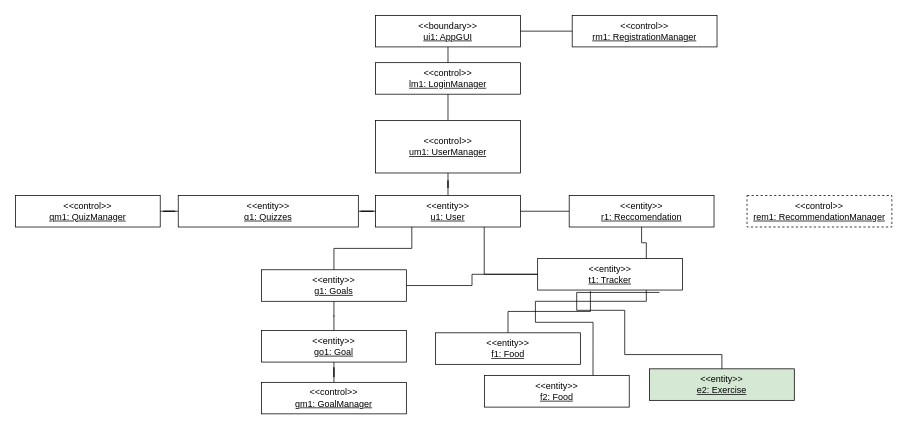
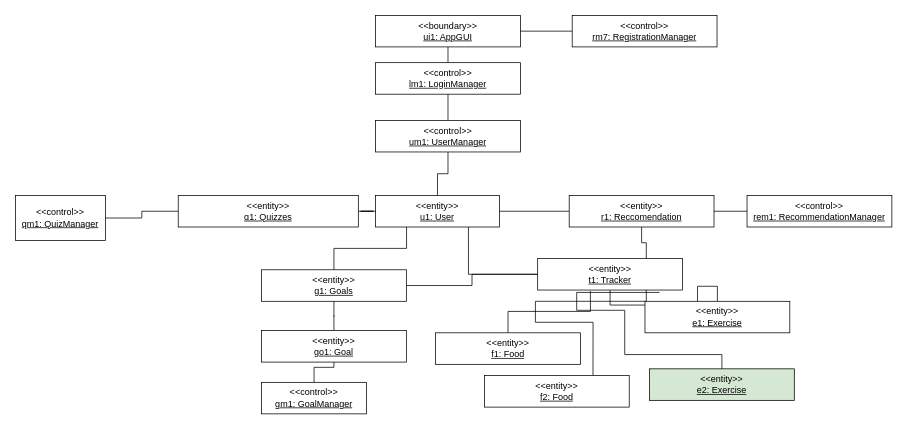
(644, 31) -> (644, 31)
(448, 147) -> (448, 136)
(88, 211) -> (60, 218)
(448, 211) -> (437, 211)
none -> (730, 211)
(819, 211) -> (819, 211)
none -> (620, 305)
none -> (717, 317)
(334, 398) -> (314, 398)
